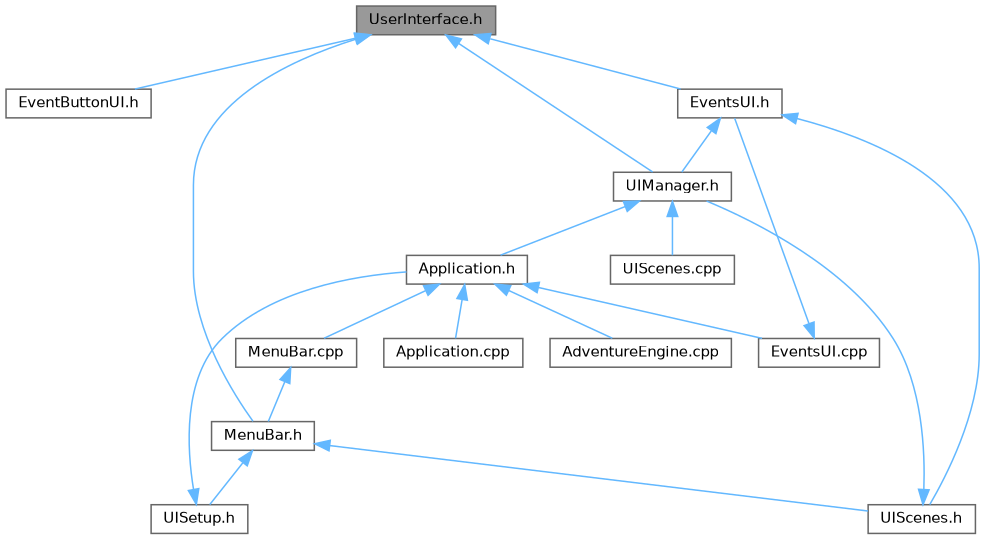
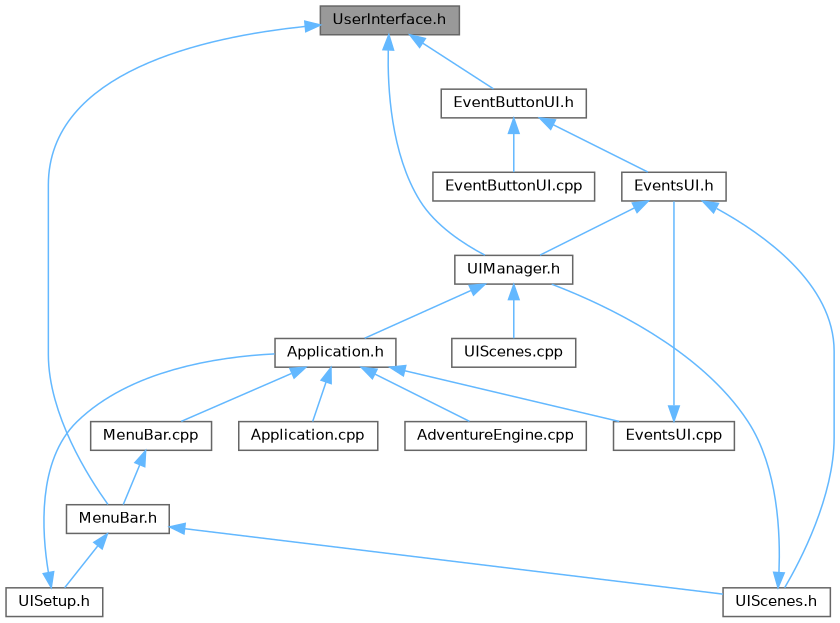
(585, 64) -> (600, 148)
none -> (514, 187)
